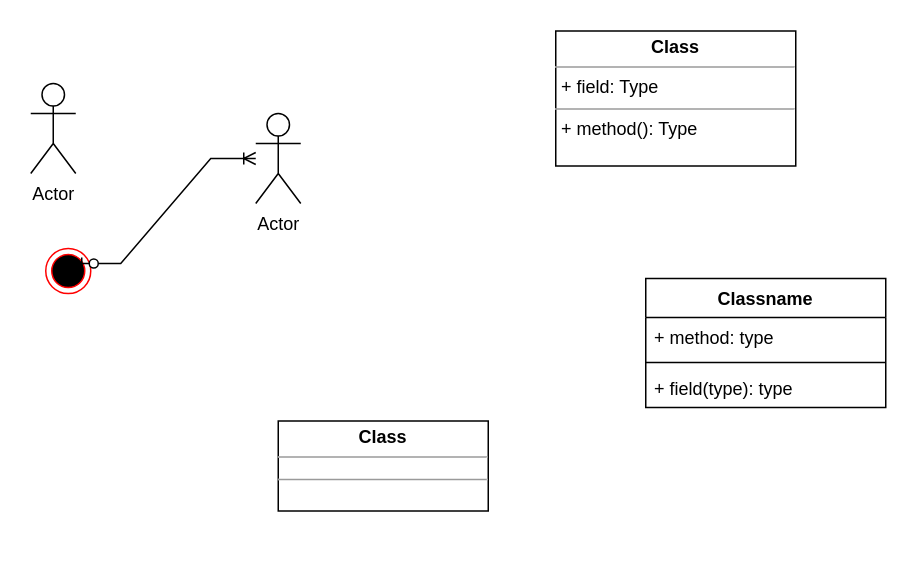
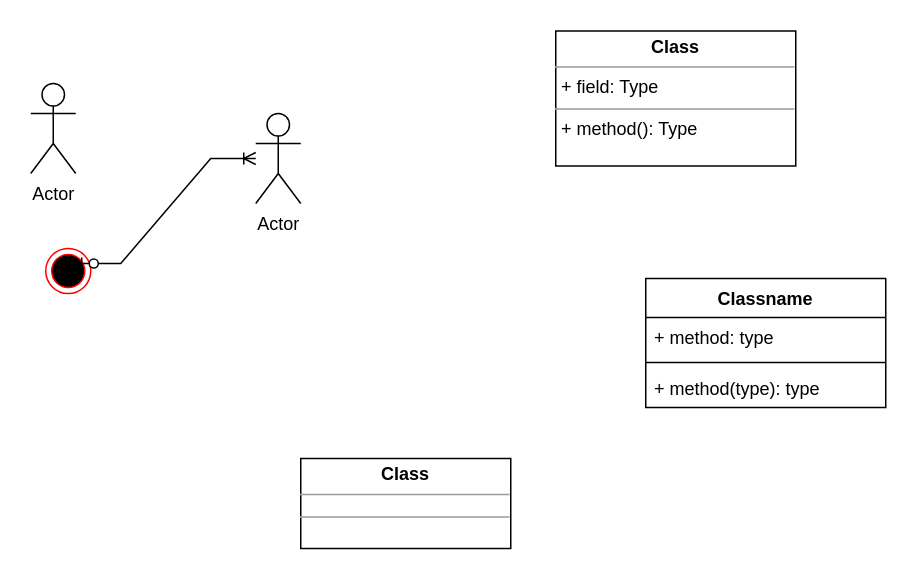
(738, 389) -> (748, 389)
(383, 466) -> (406, 503)
